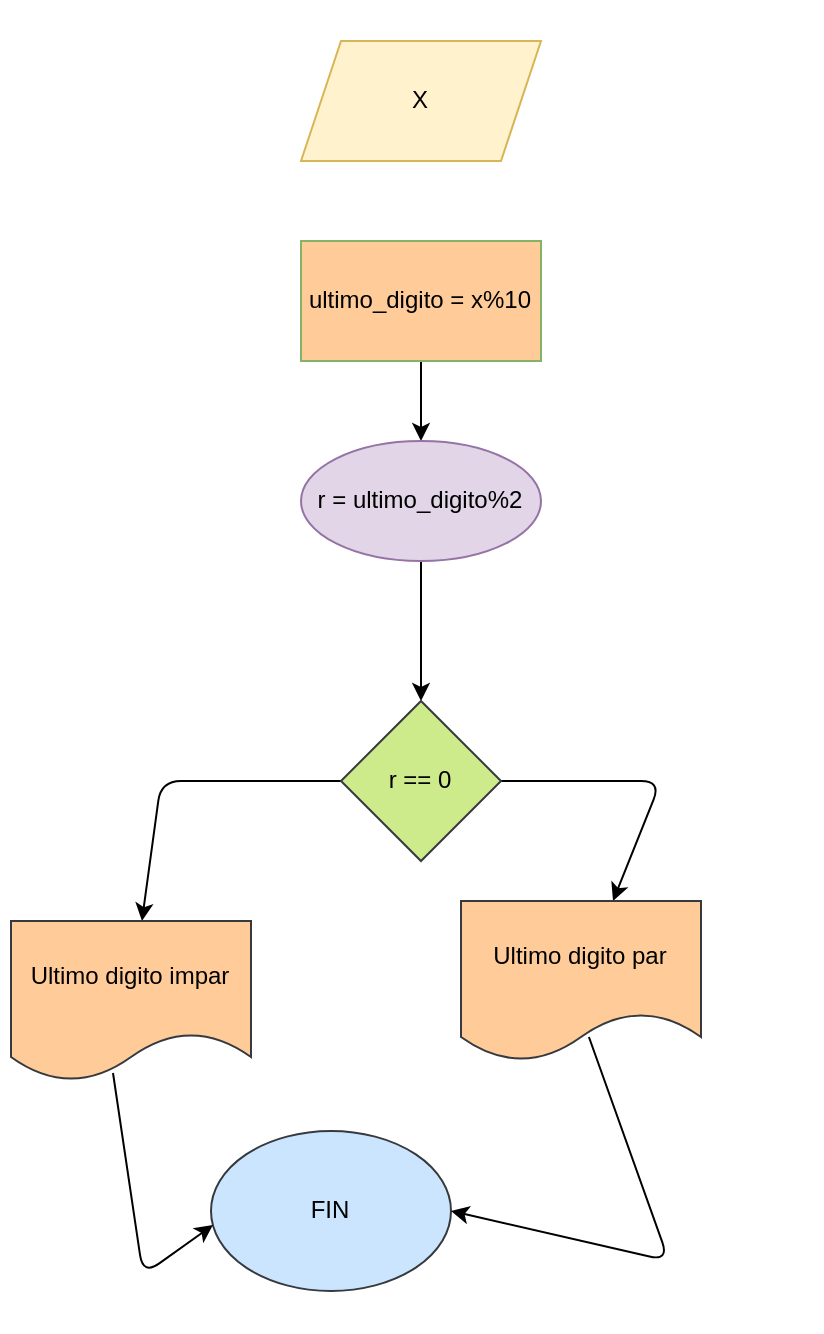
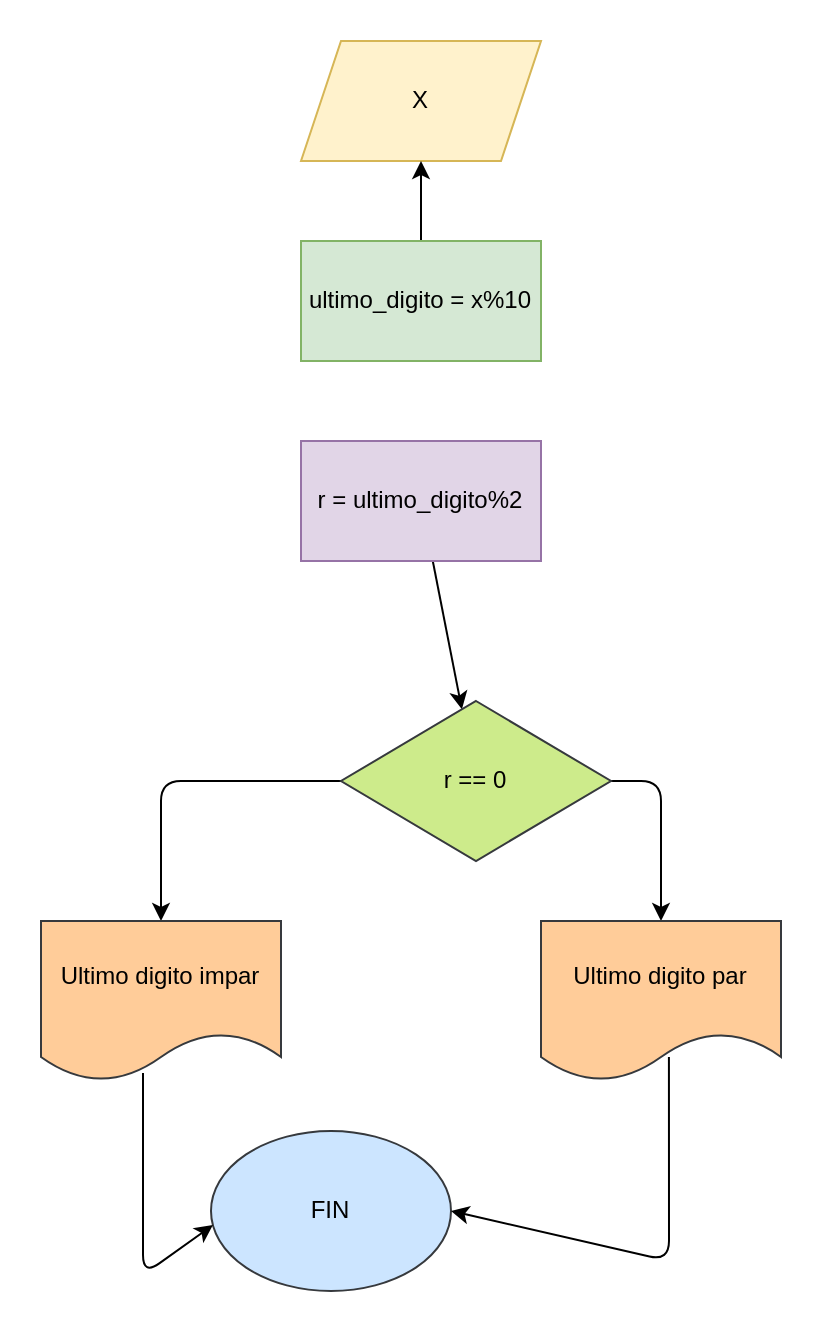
(421, 301) -> (421, 301)
(421, 394) -> (421, 208)
(421, 501) -> (421, 501)
(421, 781) -> (476, 781)
(581, 981) -> (661, 1001)
(131, 1001) -> (161, 1001)
